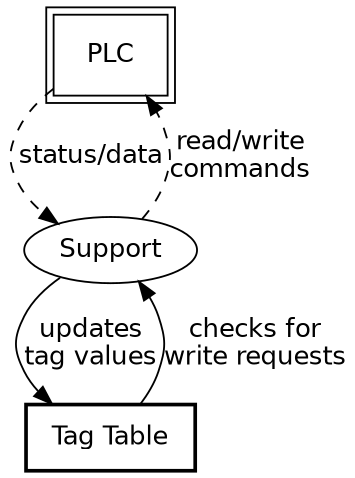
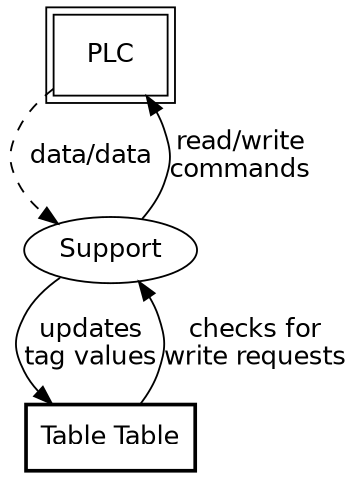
(91, 156) -> (91, 156)
(169, 168) -> (169, 168)
(111, 438) -> (111, 438)
